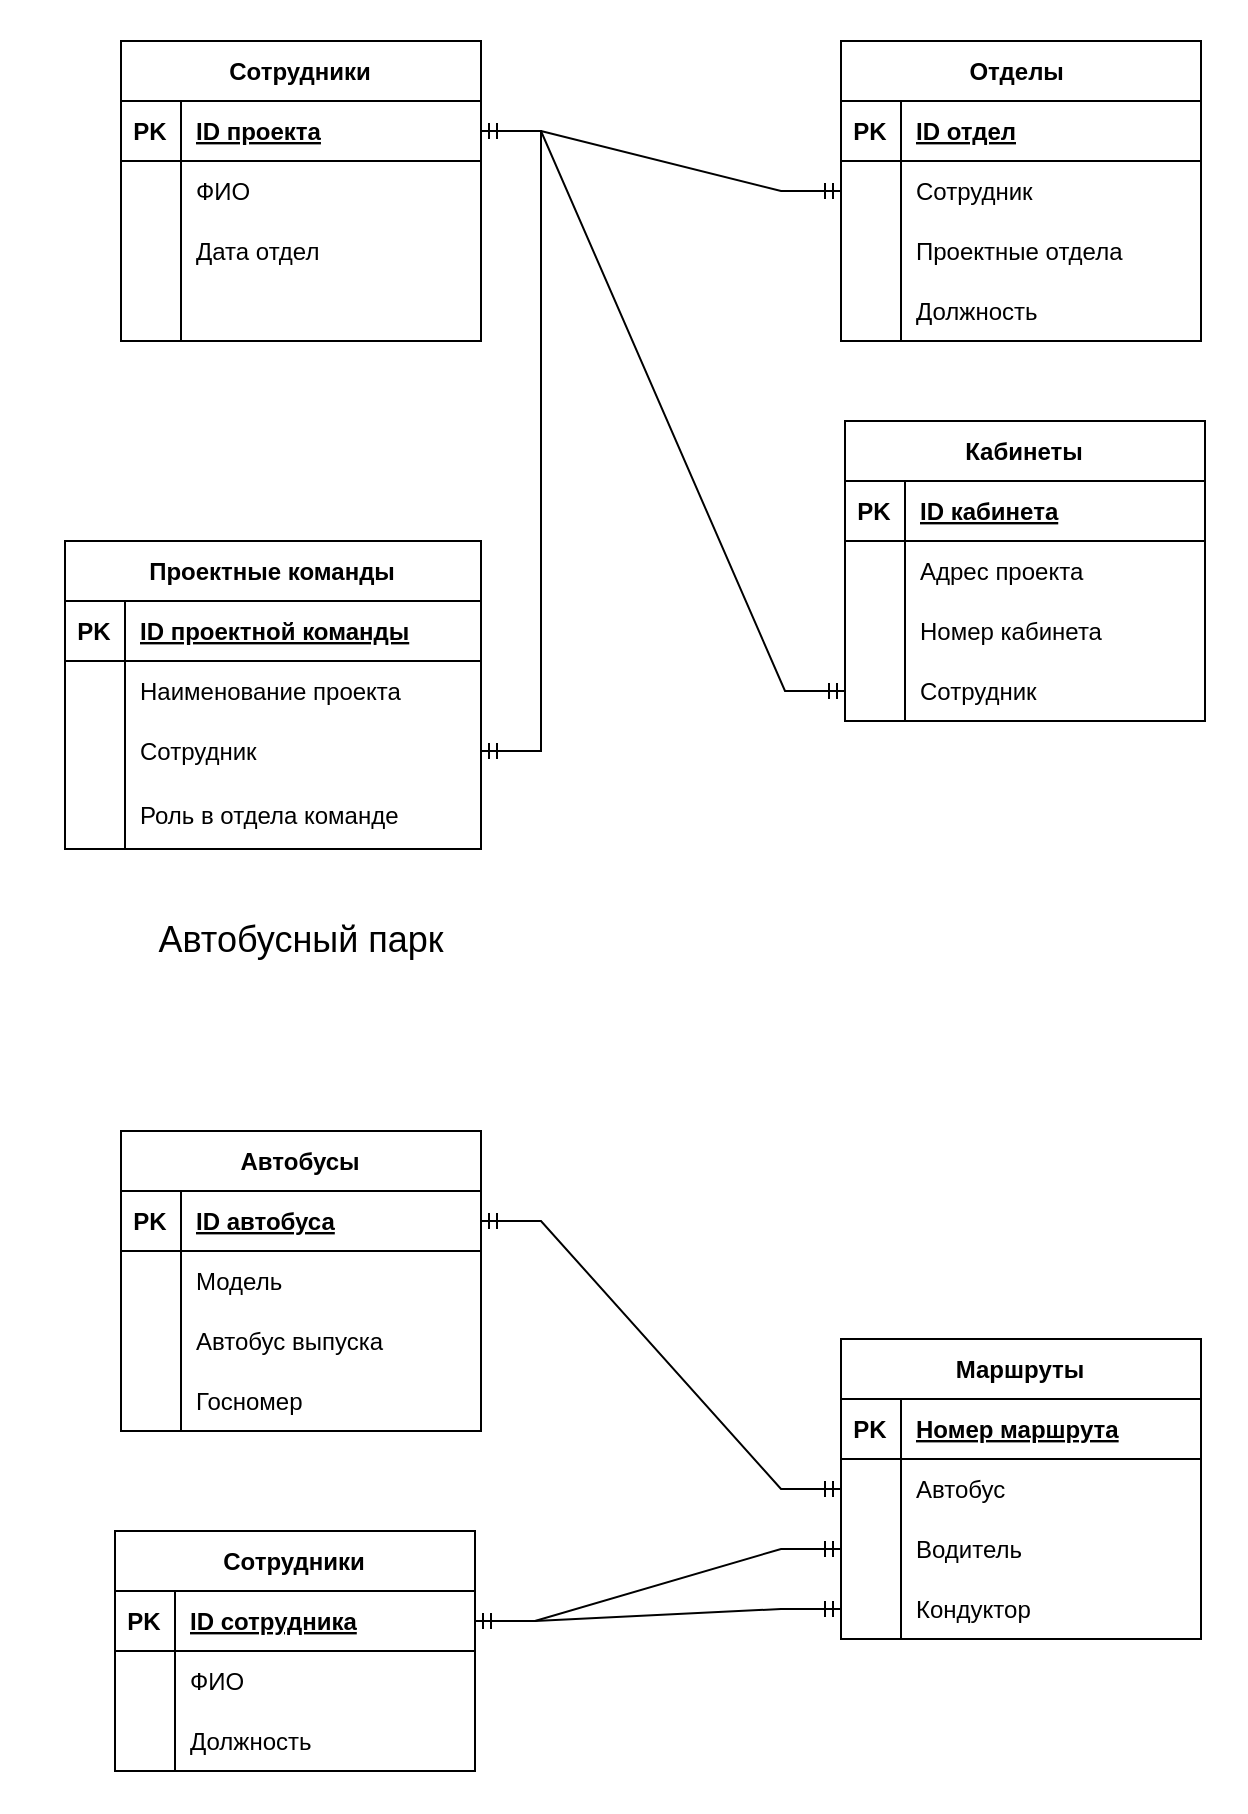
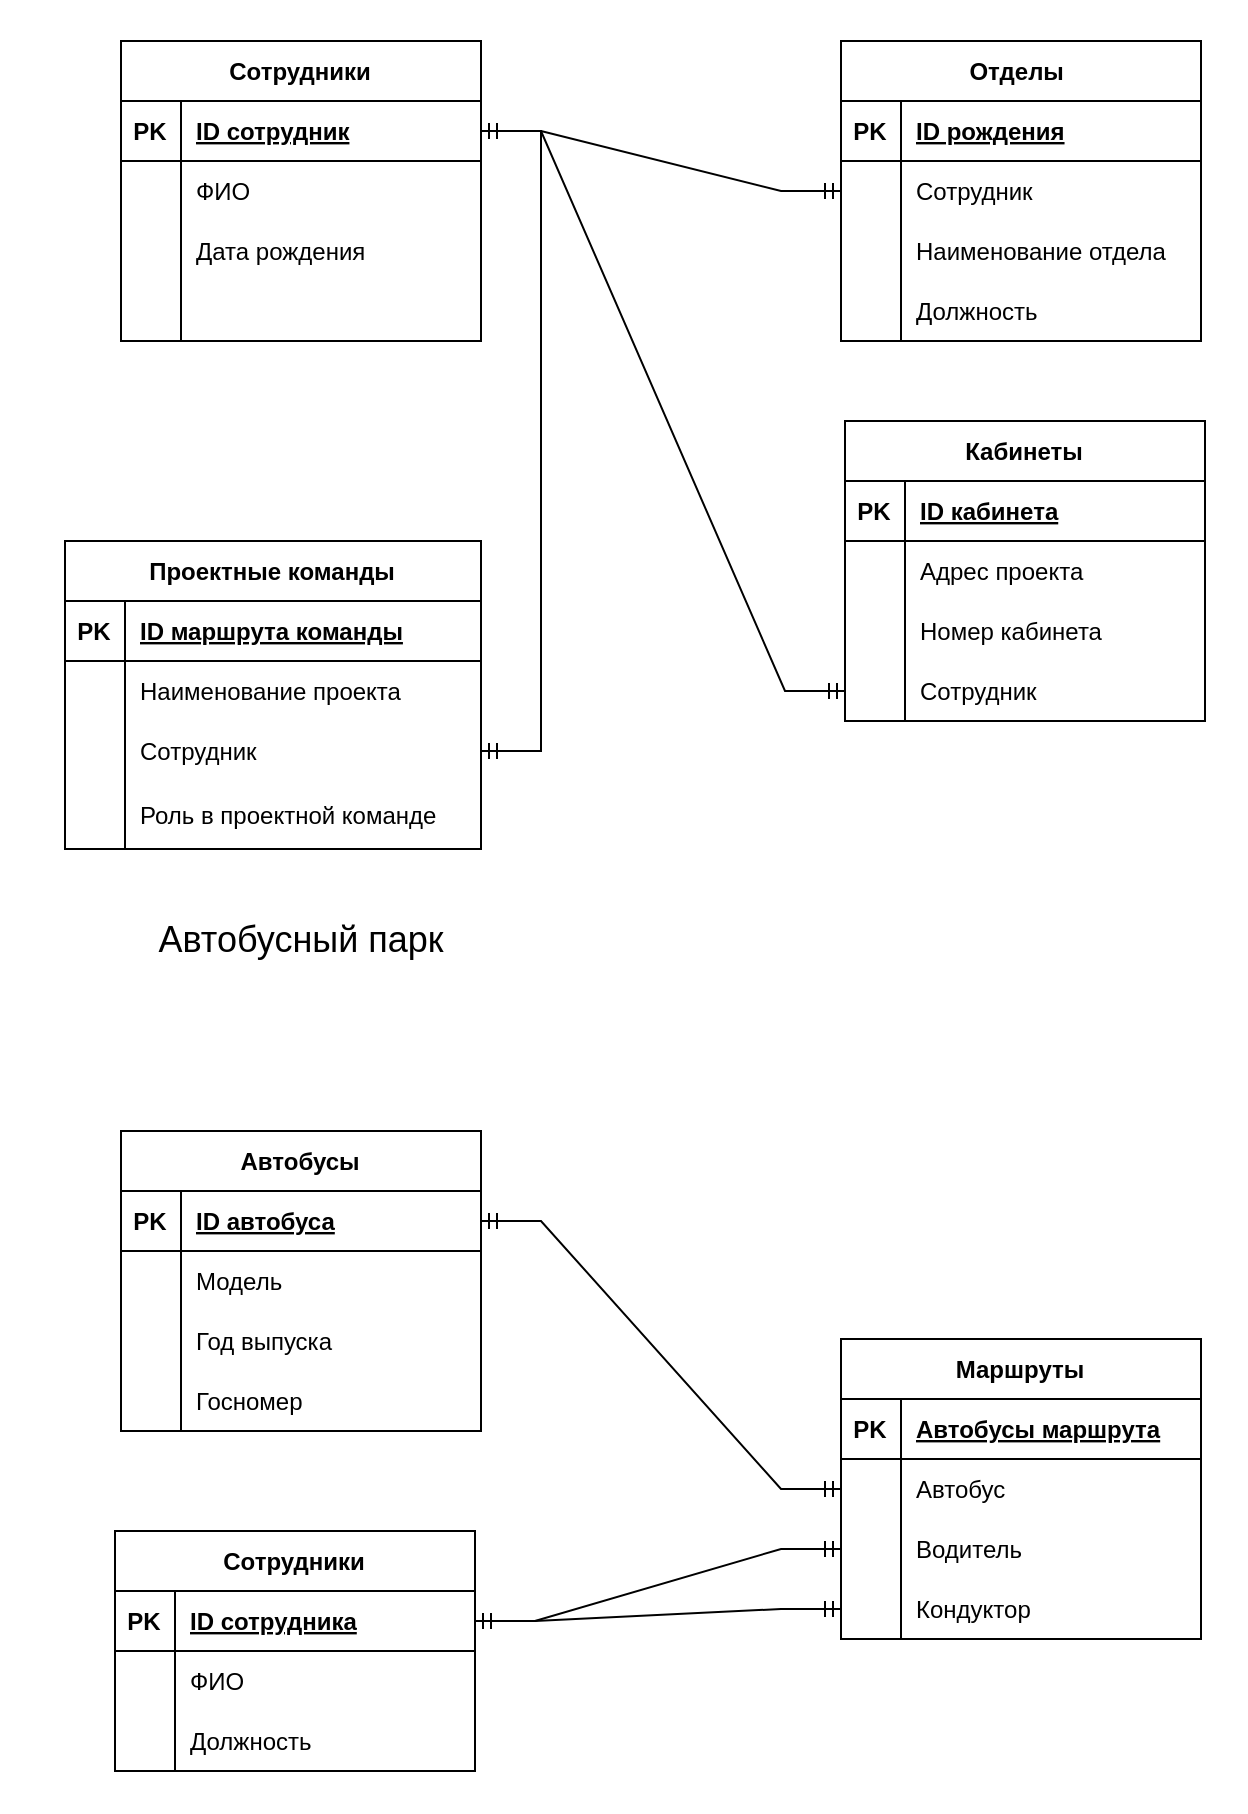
(260, 132) -> (274, 132)
(967, 132) -> (987, 132)
(260, 252) -> (280, 252)
(1020, 252) -> (1041, 252)
(268, 632) -> (261, 632)
(272, 816) -> (292, 816)
(294, 1342) -> (267, 1342)
(1007, 1430) -> (1027, 1430)
